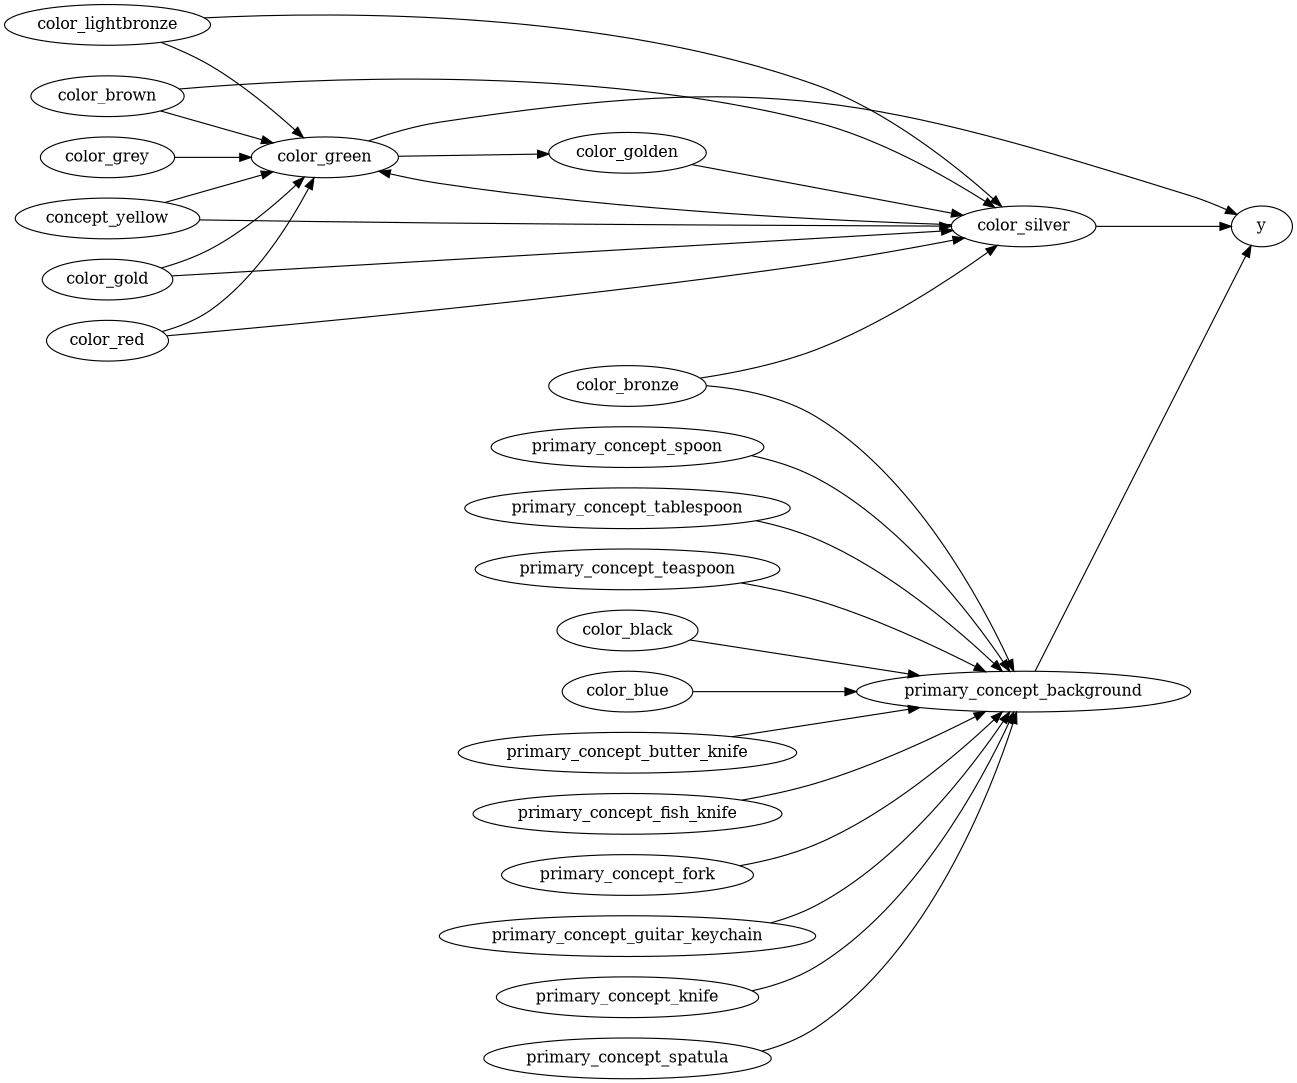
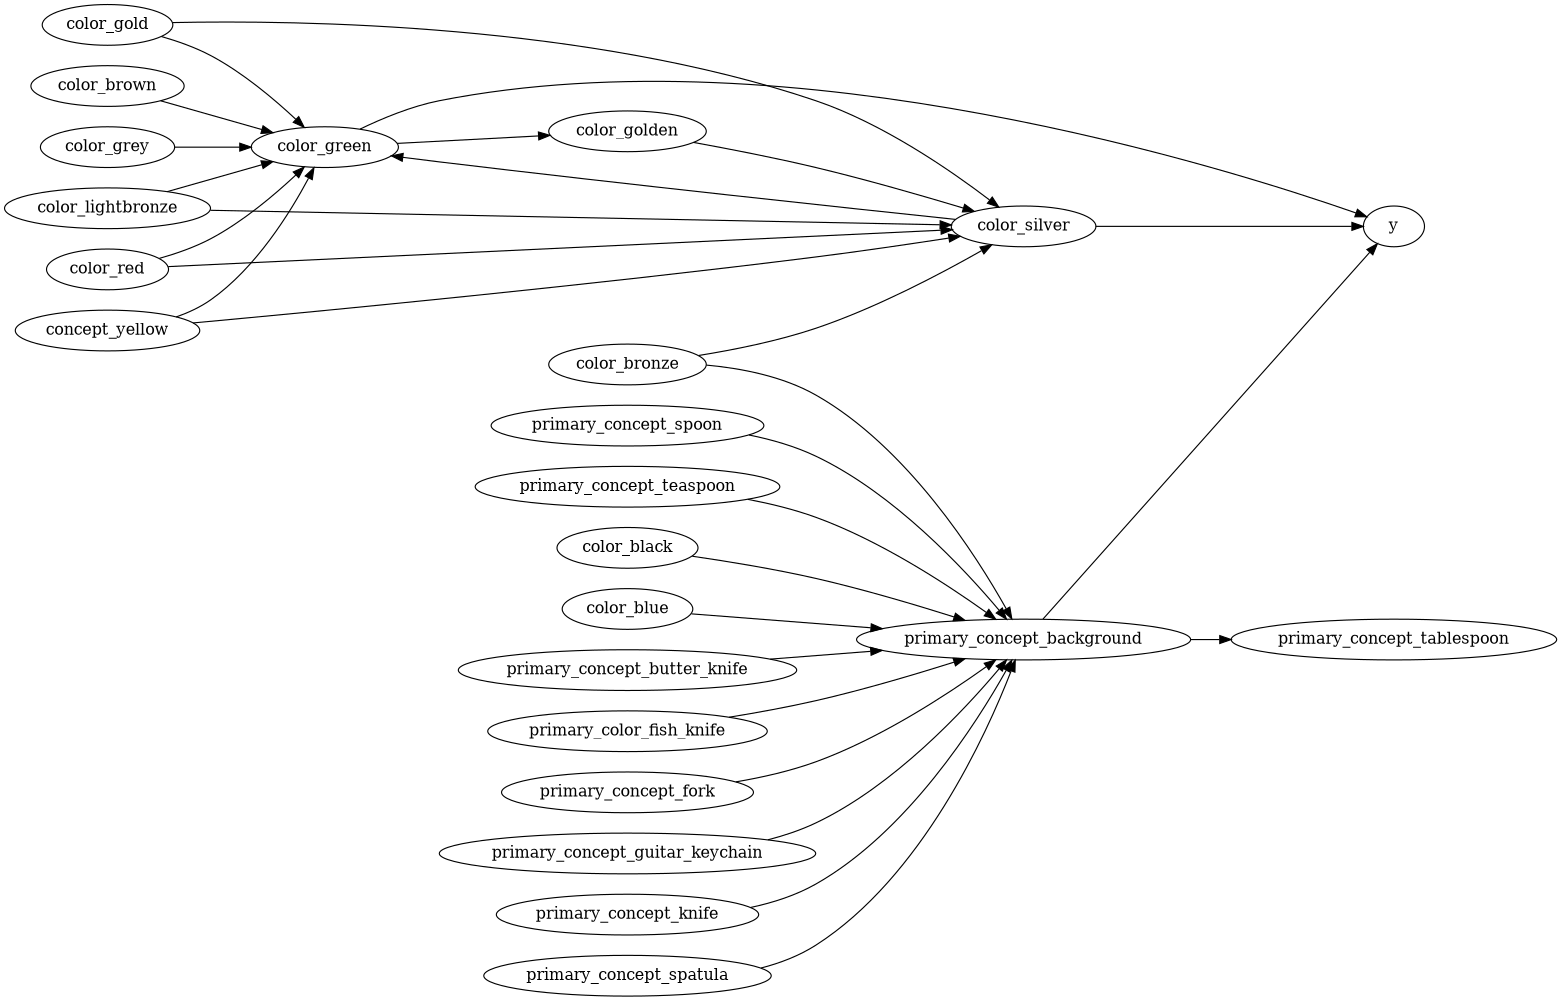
(593, 87) -> none
(884, 576) -> (1205, 640)
(628, 814) -> (628, 731)
